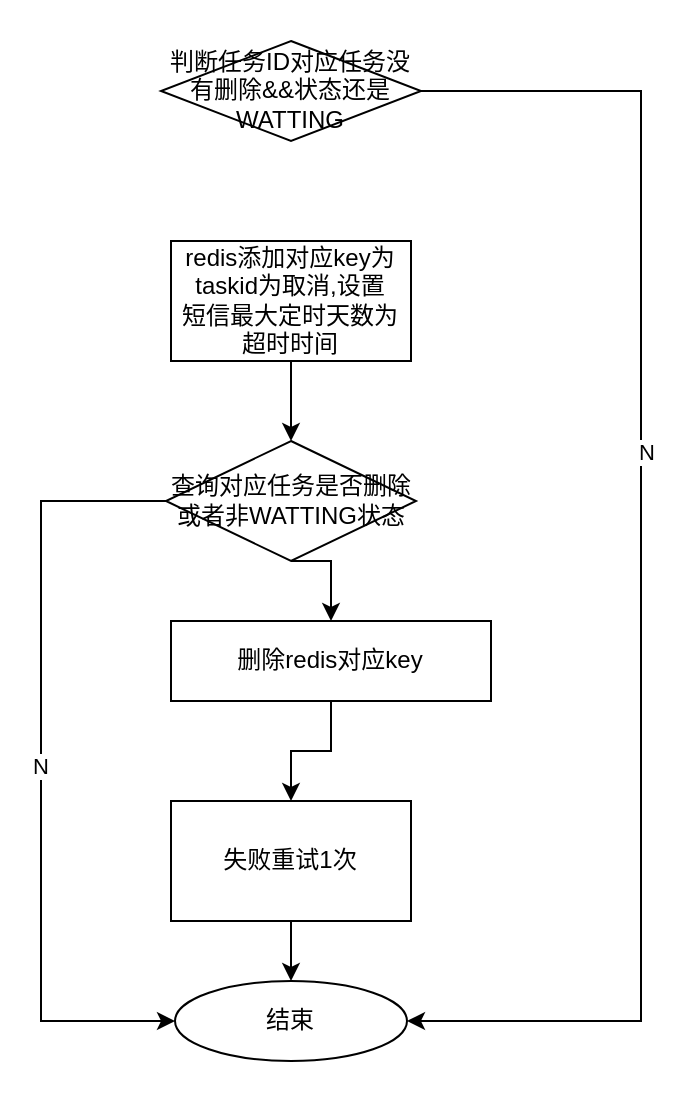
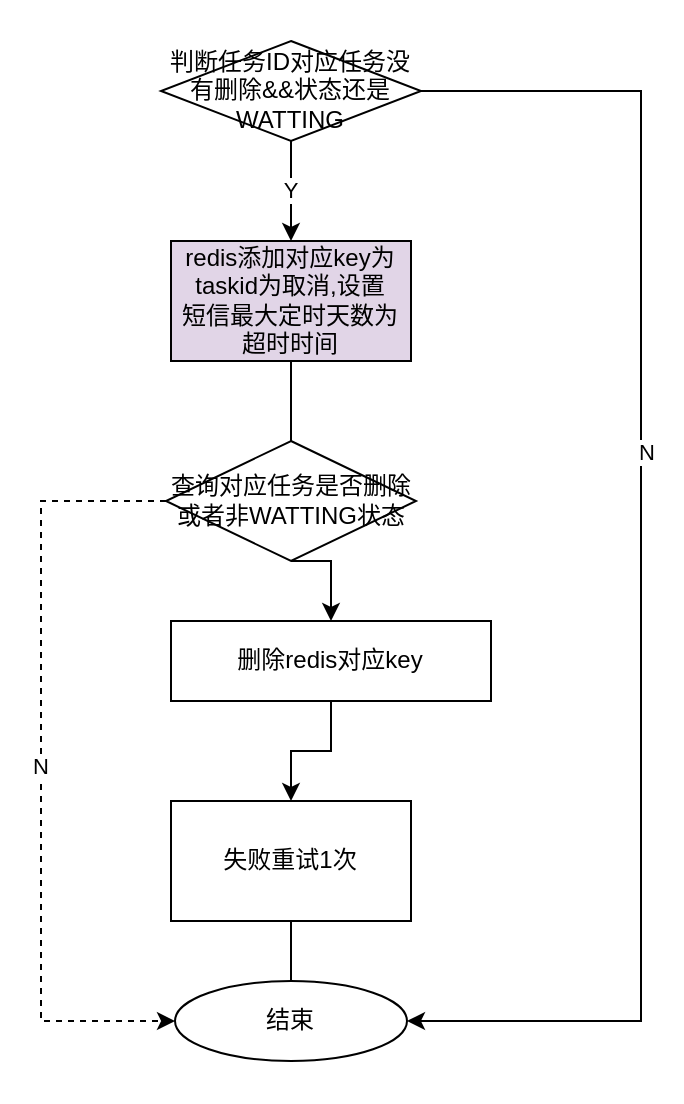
none -> (291, 184)
(291, 301) -> (291, 301)
(291, 426) -> (291, 431)
(41, 565) -> (41, 565)
(291, 966) -> (291, 971)
